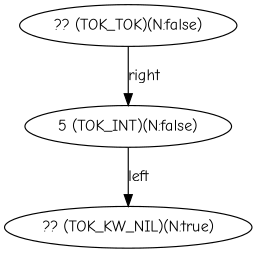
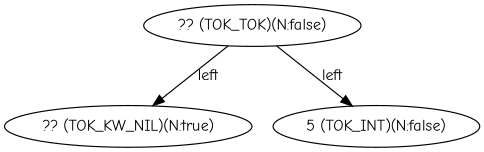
(144, 76) -> (332, 76)
(128, 171) -> (195, 72)
